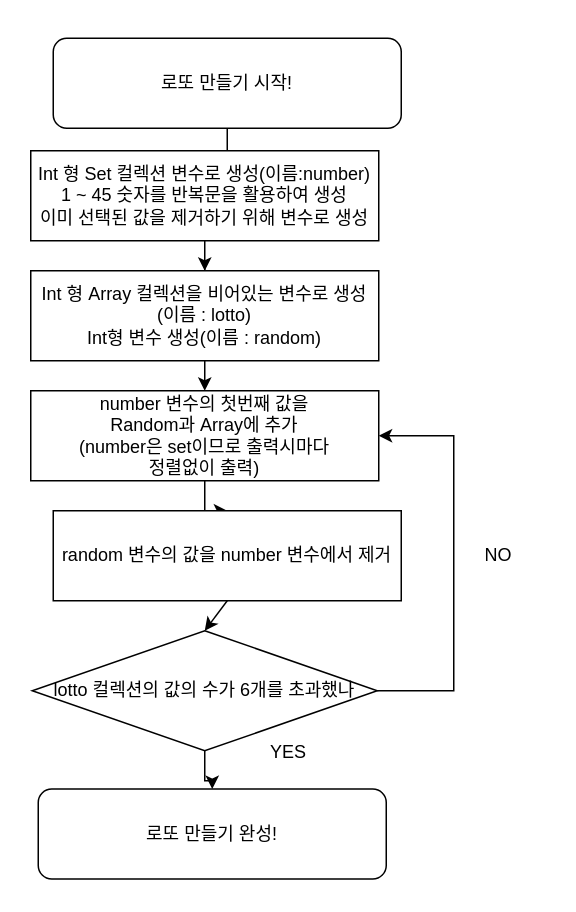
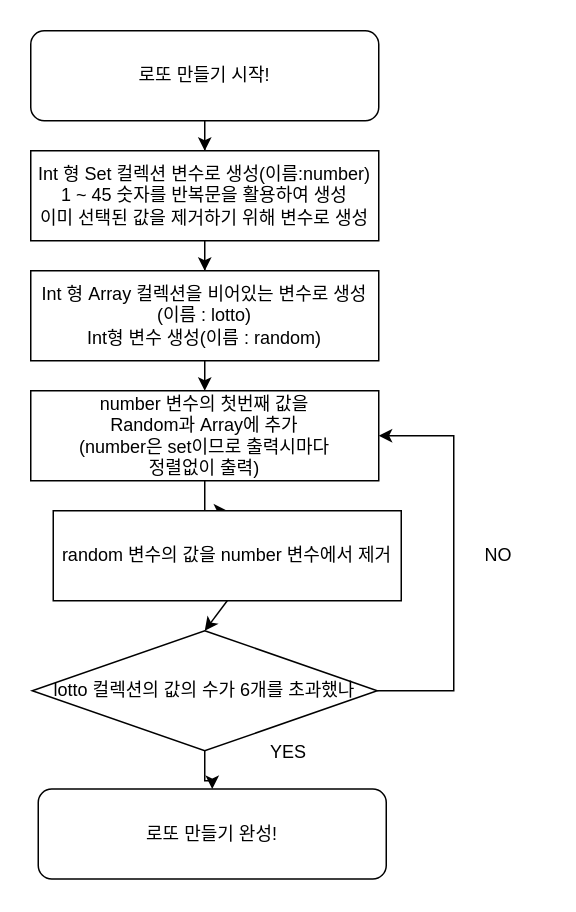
(227, 83) -> (205, 76)
